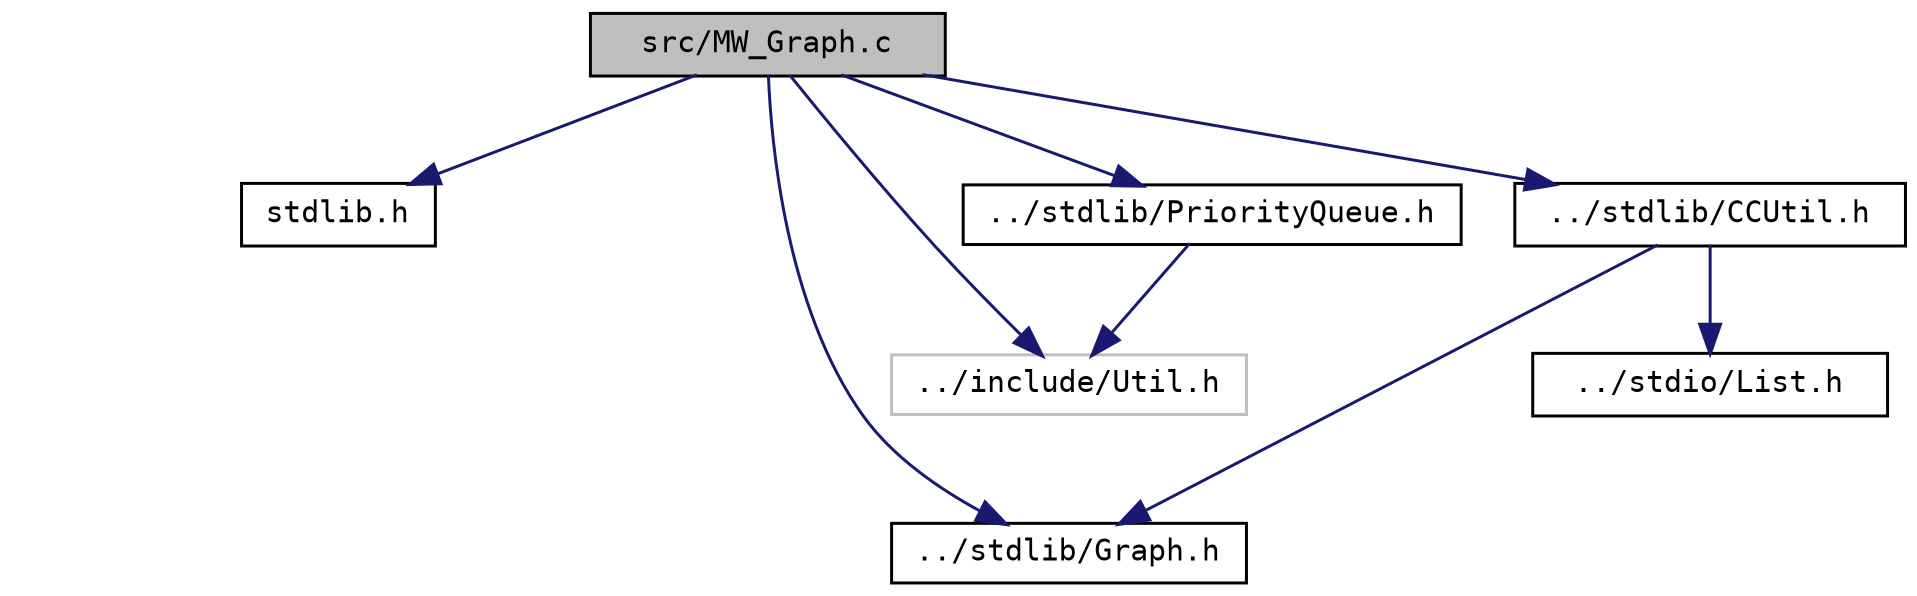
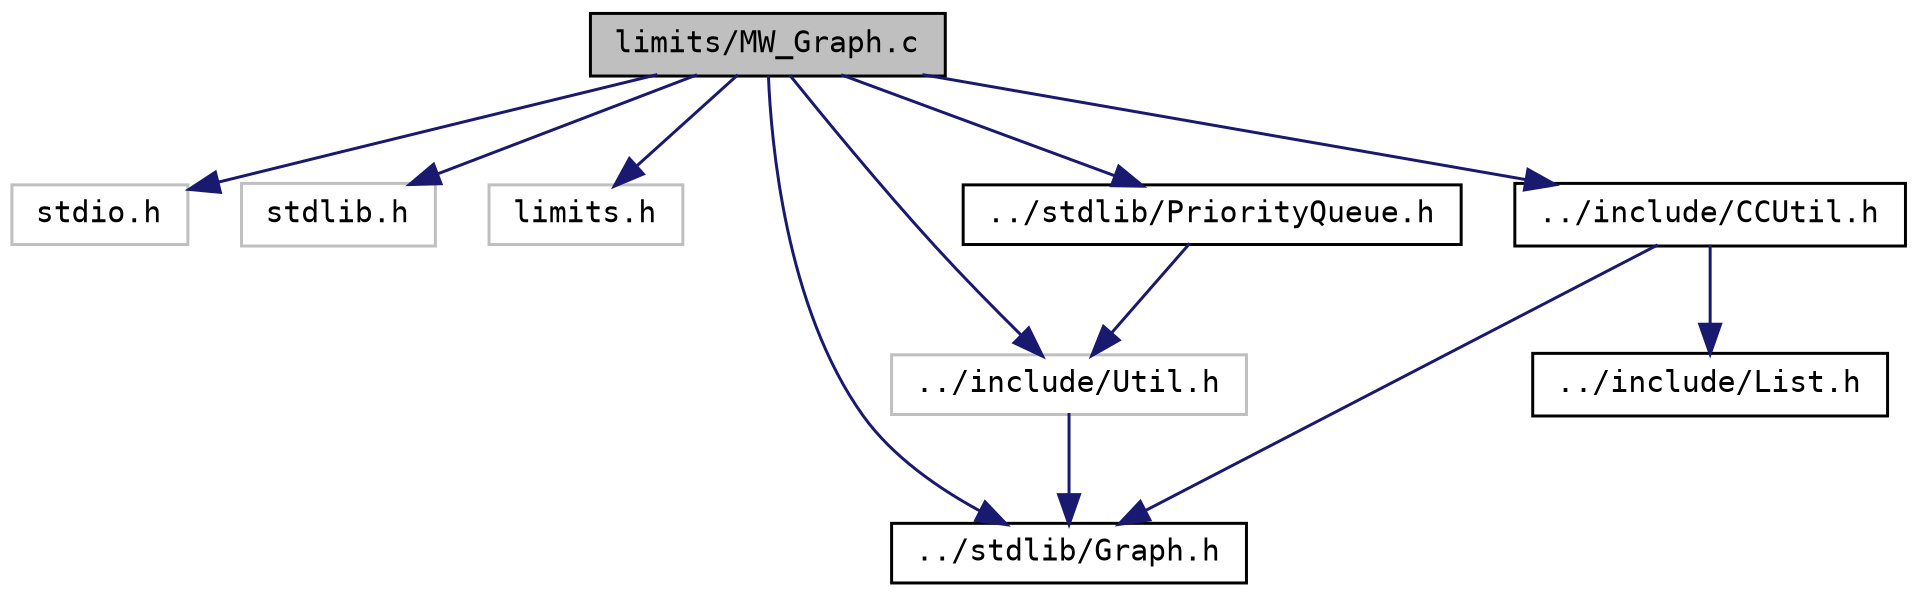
(768, 45) -> (768, 45)
none -> (100, 215)
(338, 215) -> (338, 215)
none -> (586, 215)
(1710, 215) -> (1710, 215)
(1710, 385) -> (1710, 385)
none -> (1069, 453)
